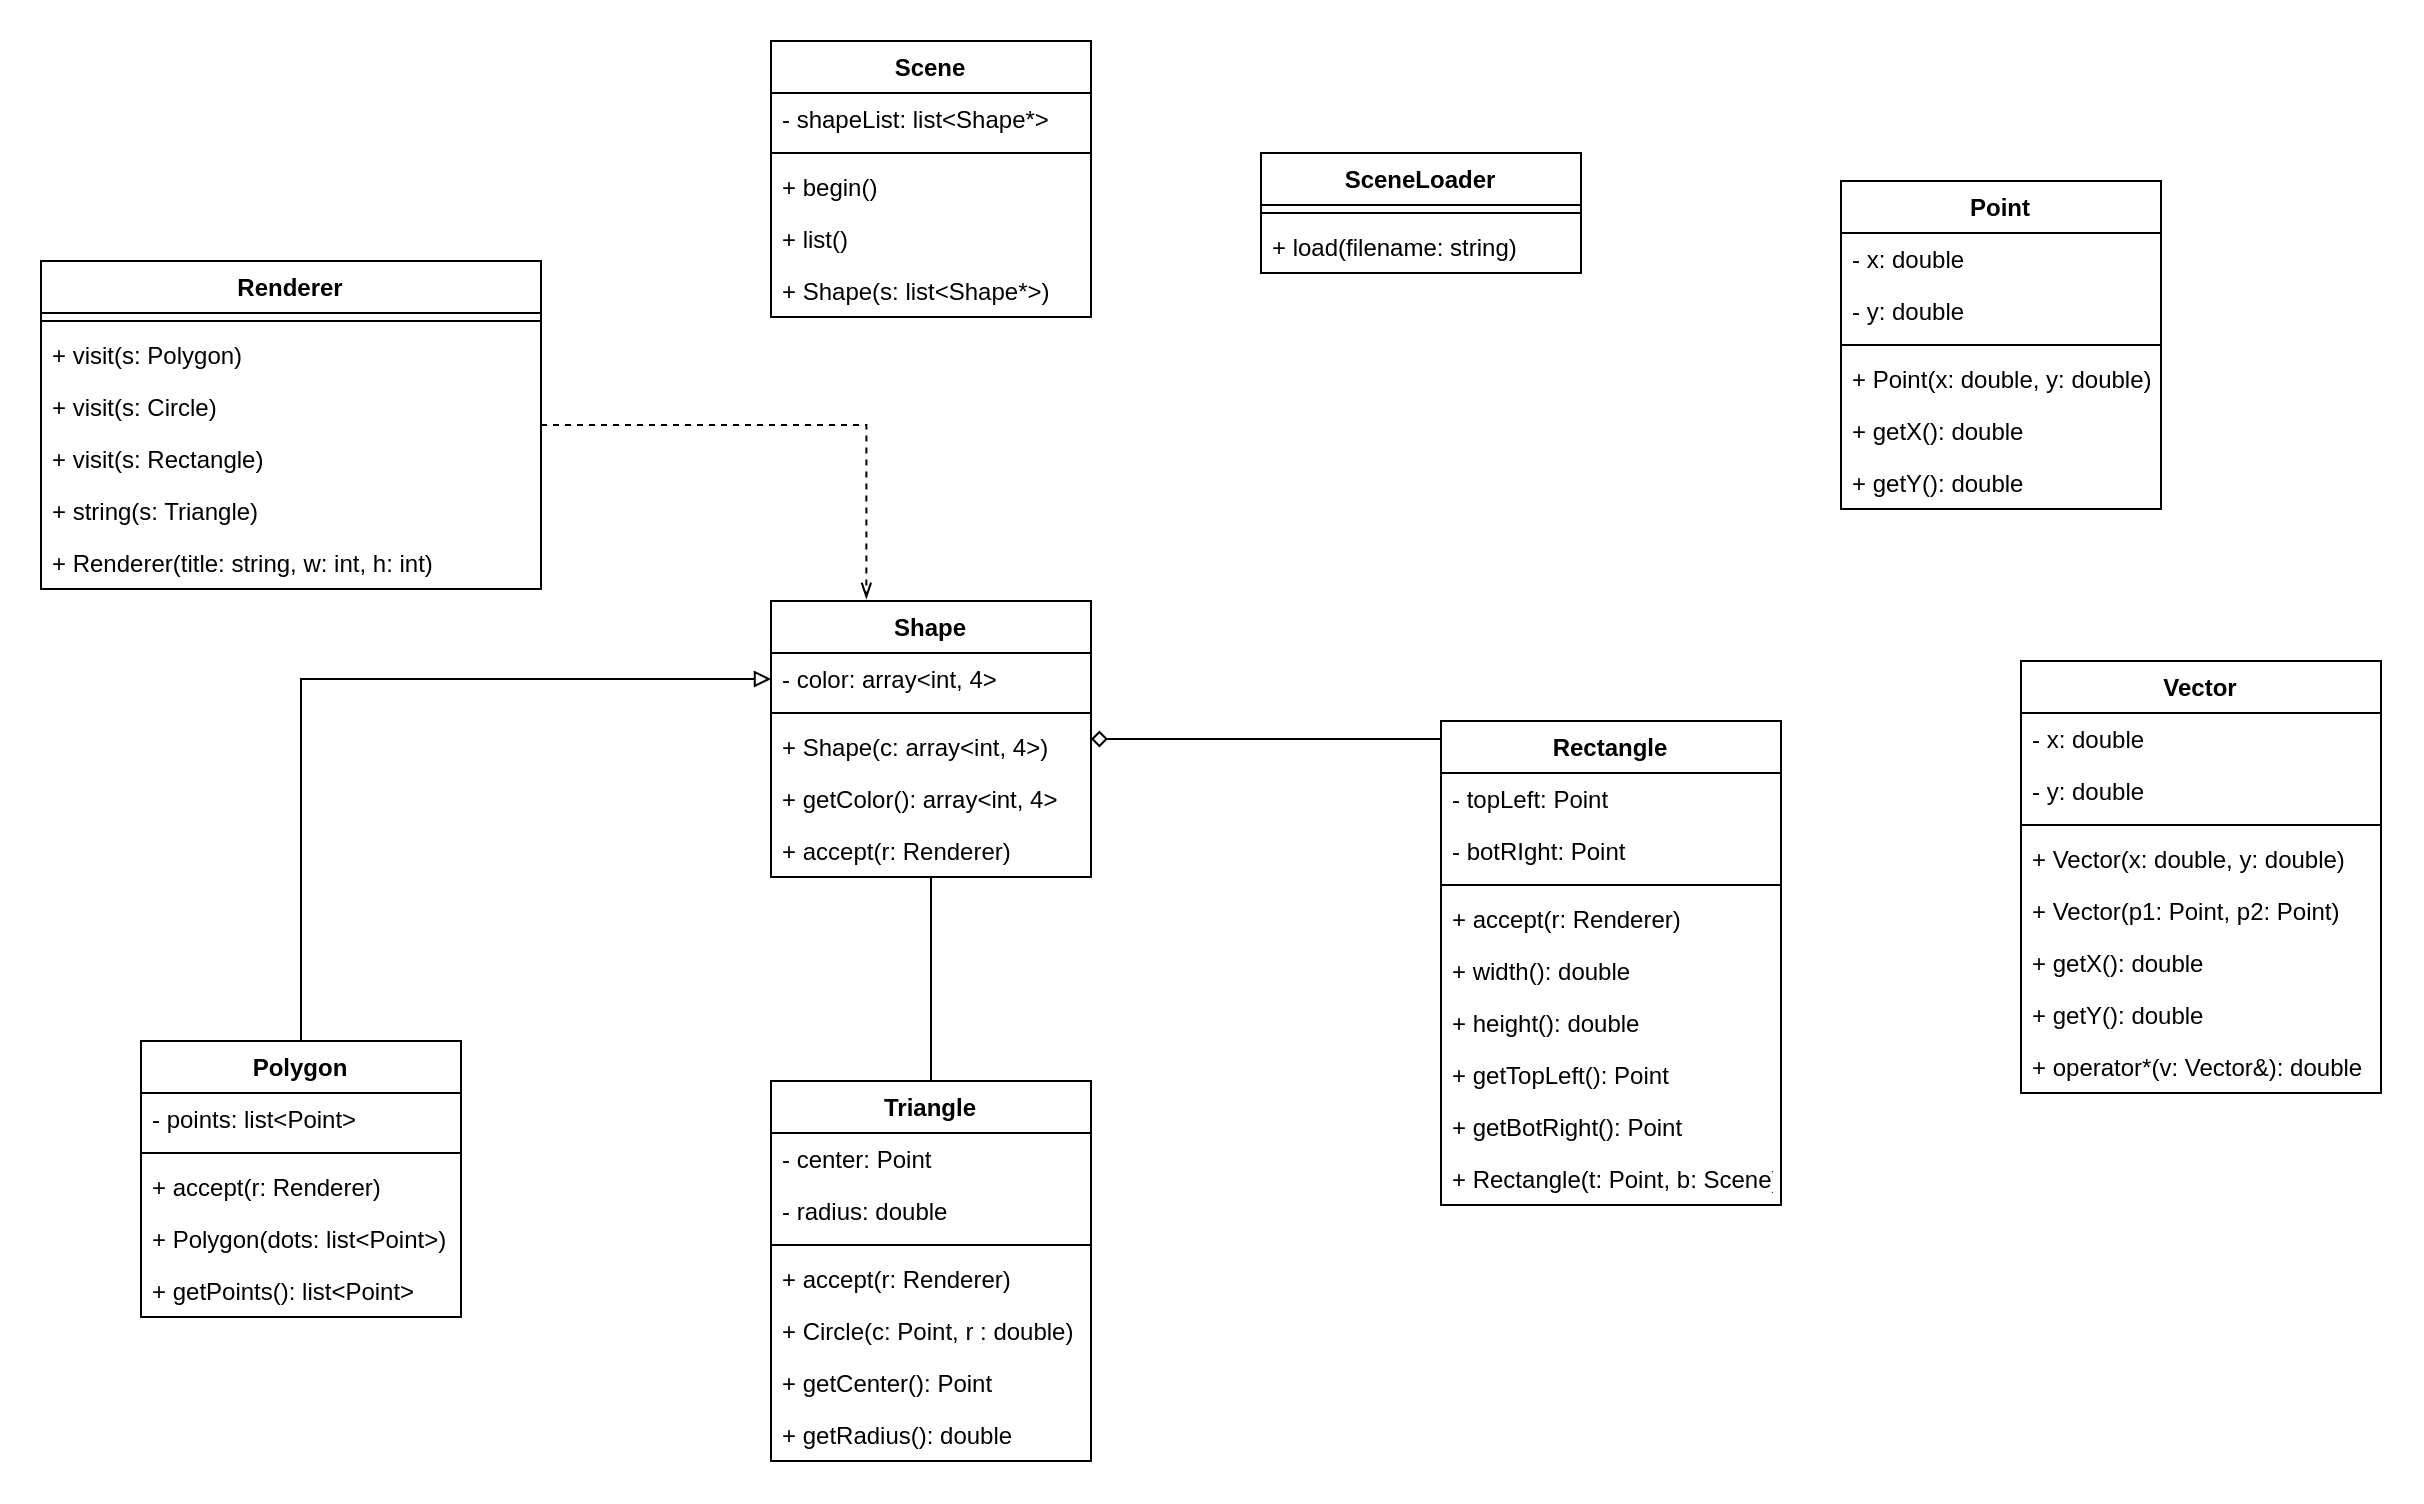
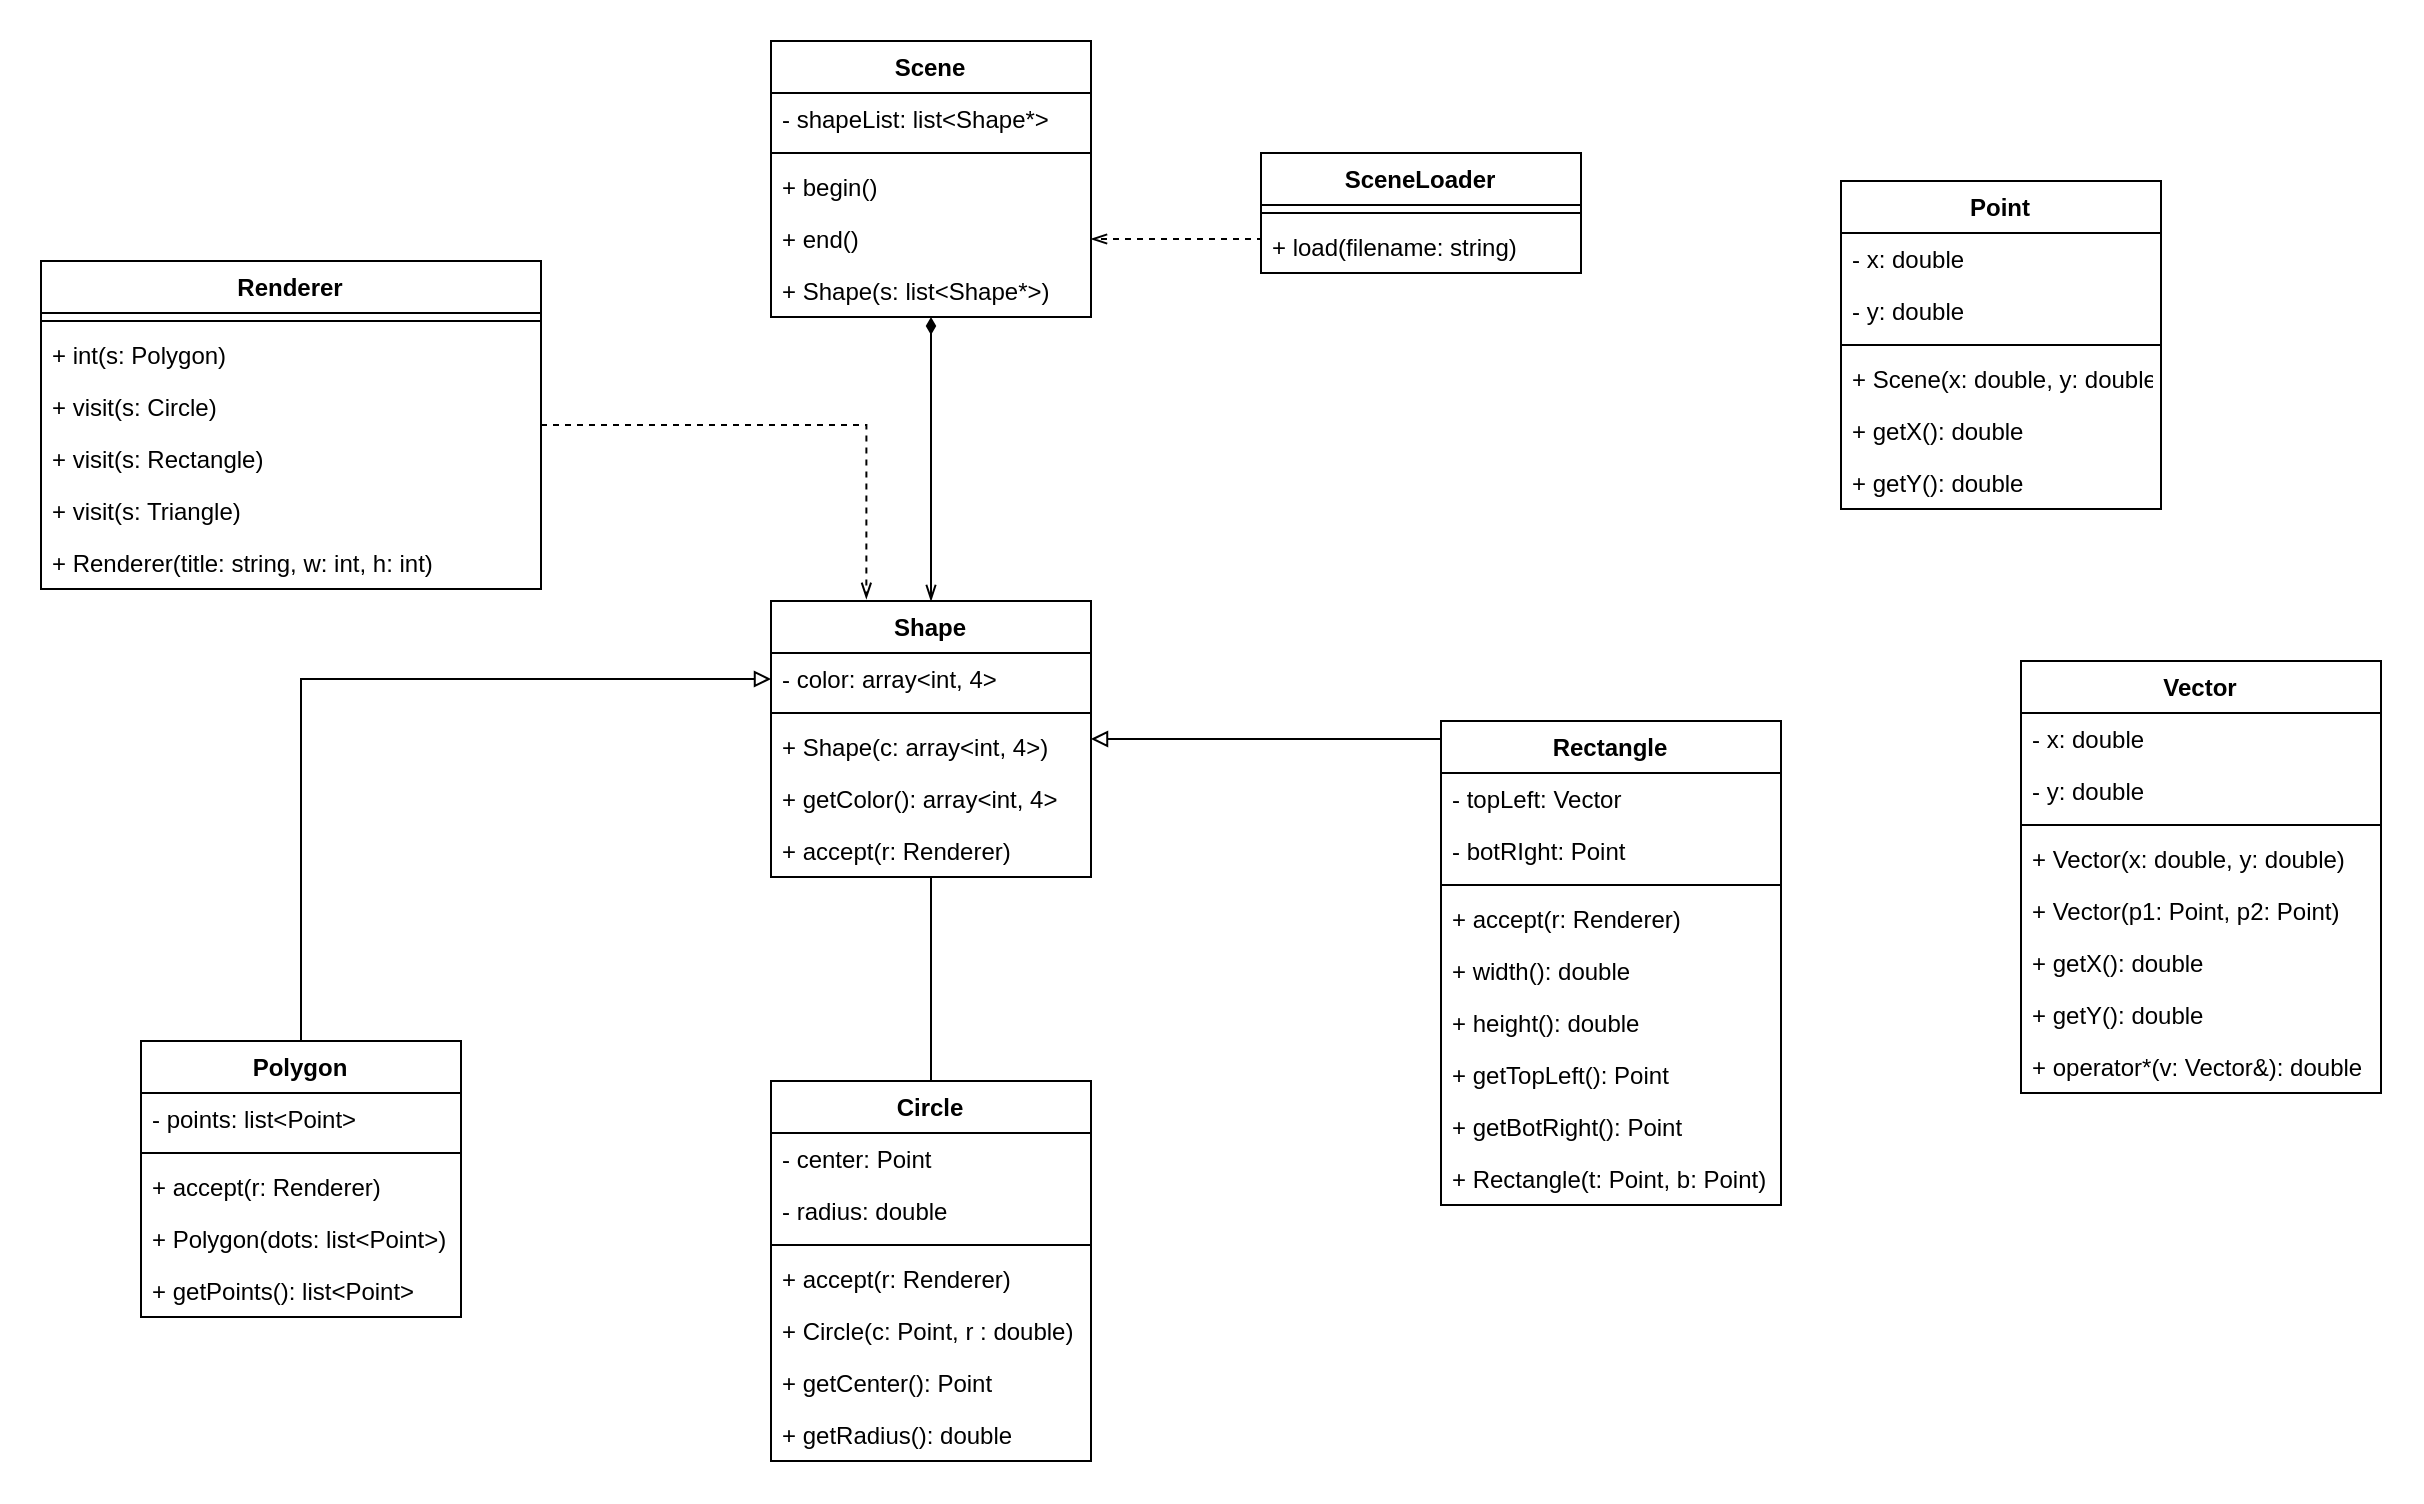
none -> (1177, 239)
(826, 240) -> (826, 240)
(161, 356) -> (151, 356)
(2016, 380) -> (2019, 380)
none -> (931, 464)
(174, 512) -> (165, 512)
(1108, 739) -> (1108, 739)
(1547, 800) -> (1557, 800)
(930, 1108) -> (930, 1108)
(1632, 1180) -> (1629, 1180)
